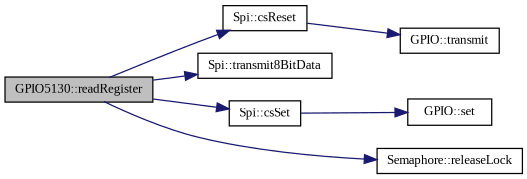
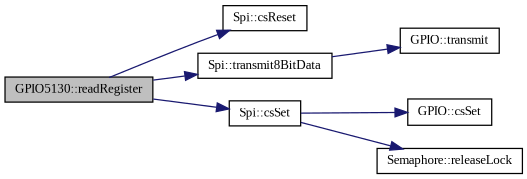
(347, 28) -> (360, 53)
(450, 112) -> (450, 112)
(231, 144) -> (346, 134)
